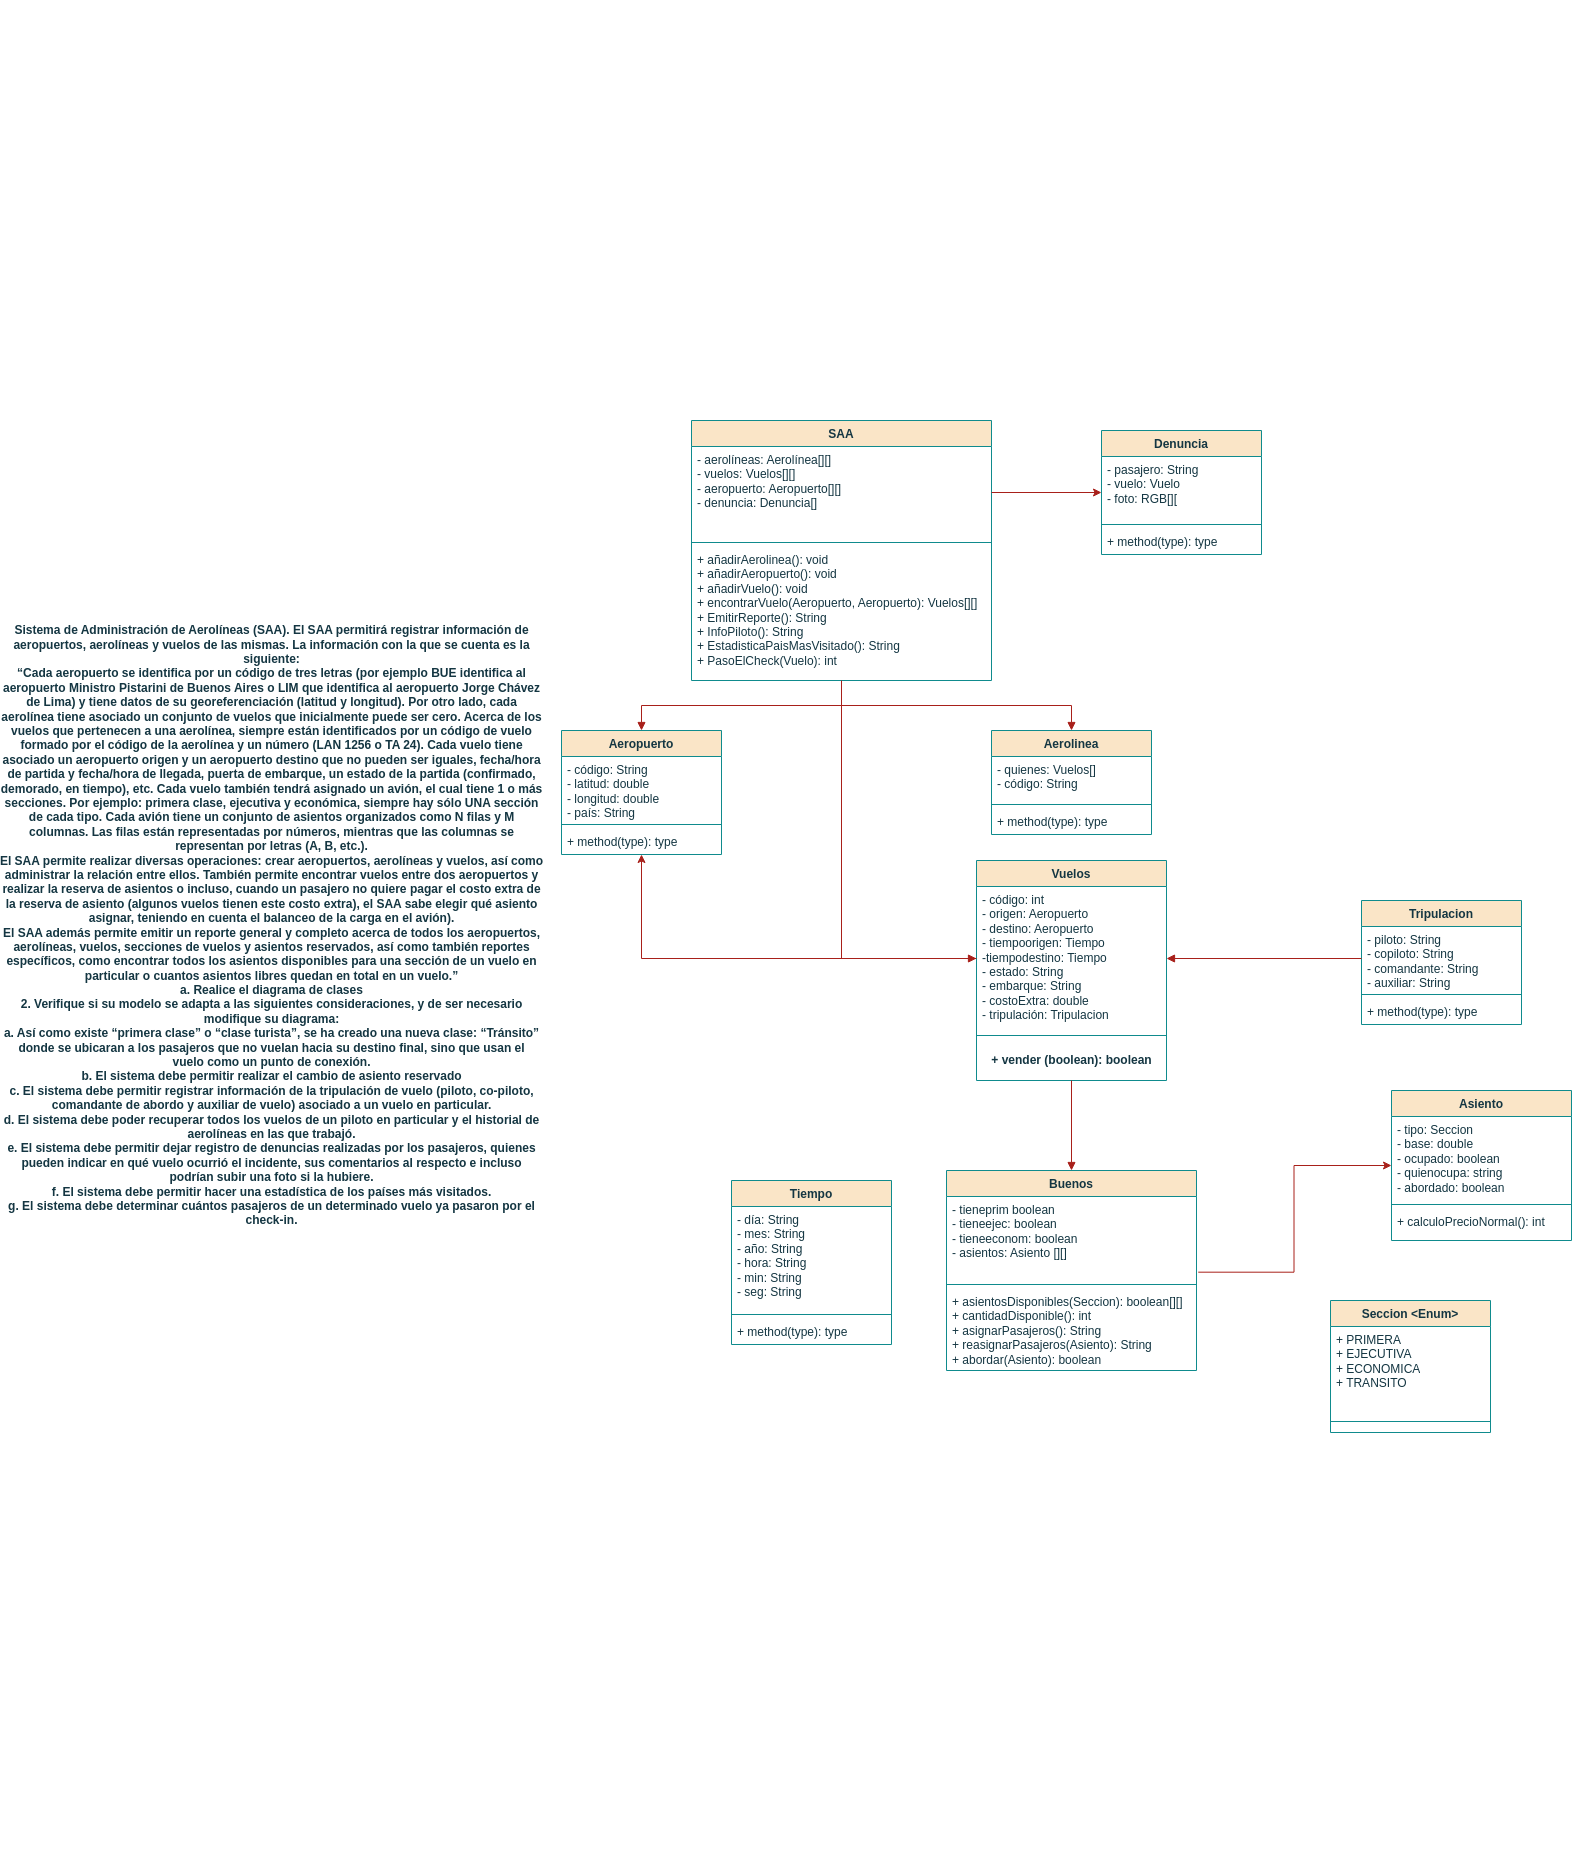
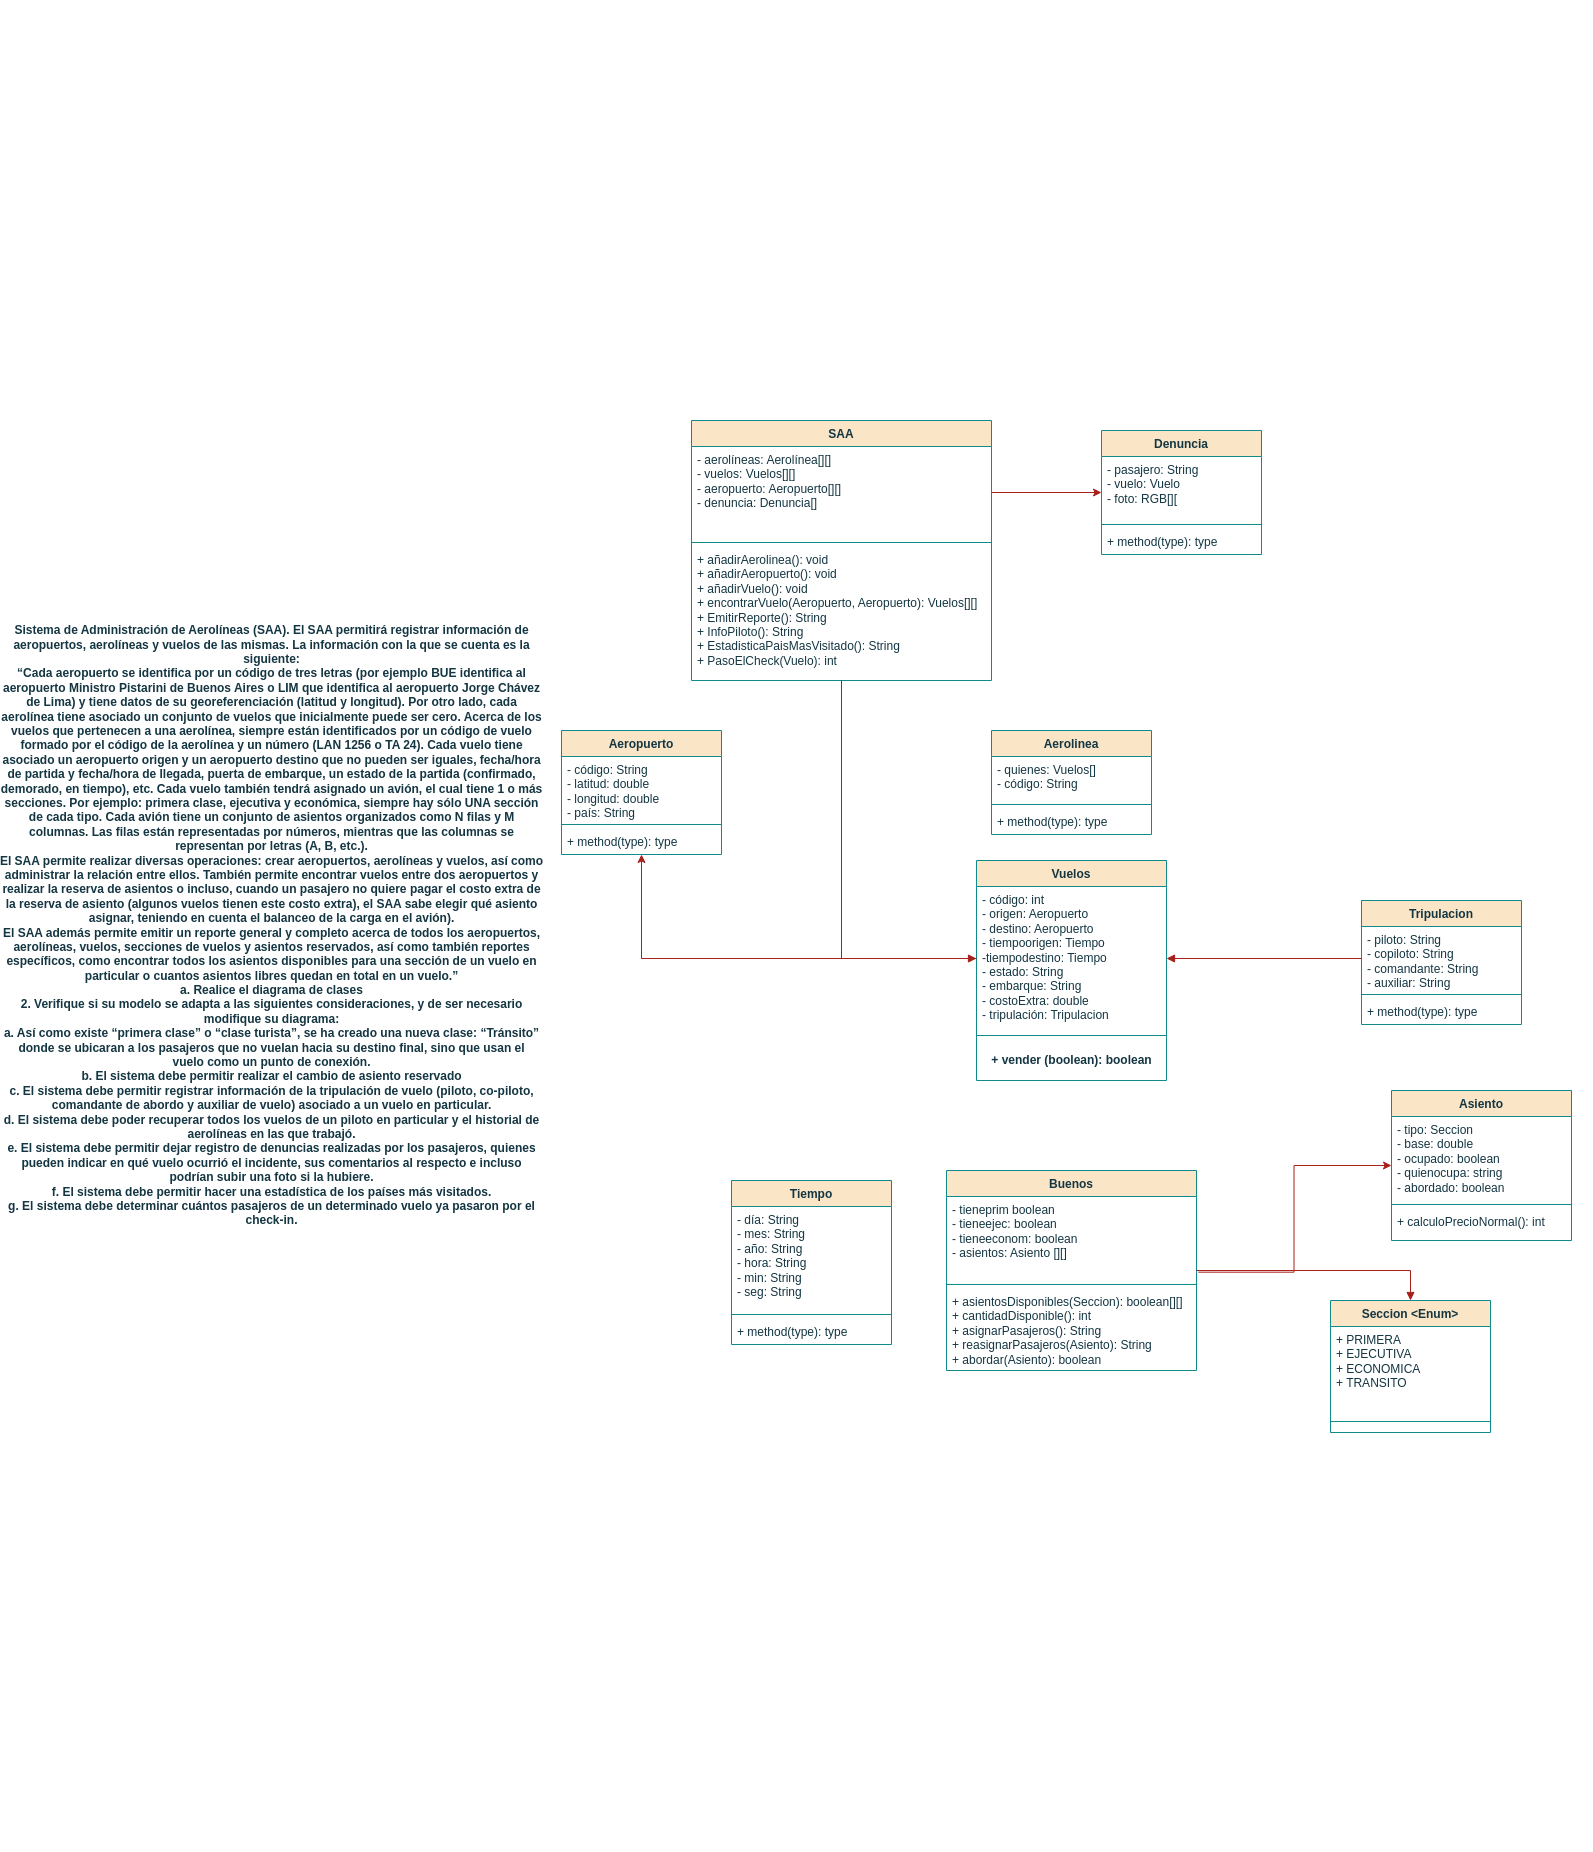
(732, 706) -> none
(966, 706) -> none
(1072, 1122) -> none
none -> (1315, 1271)
